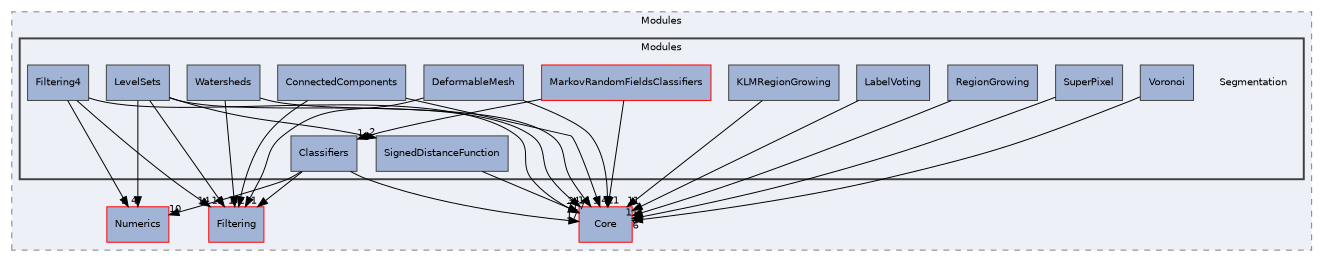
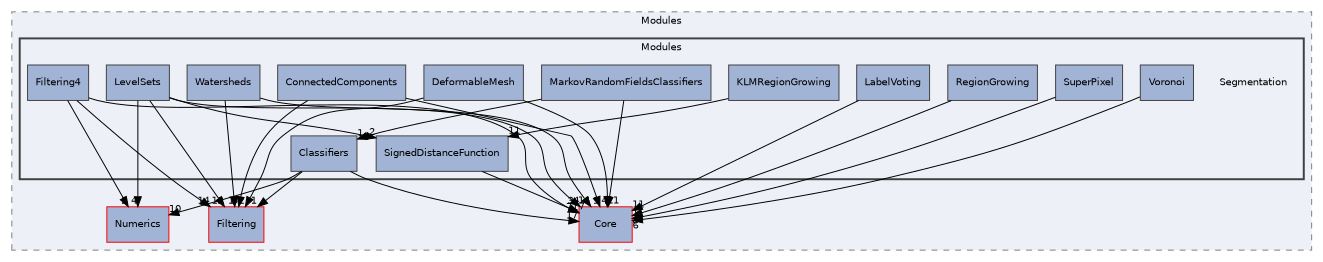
(626, 83) -> (626, 83)
(699, 150) -> (629, 117)
